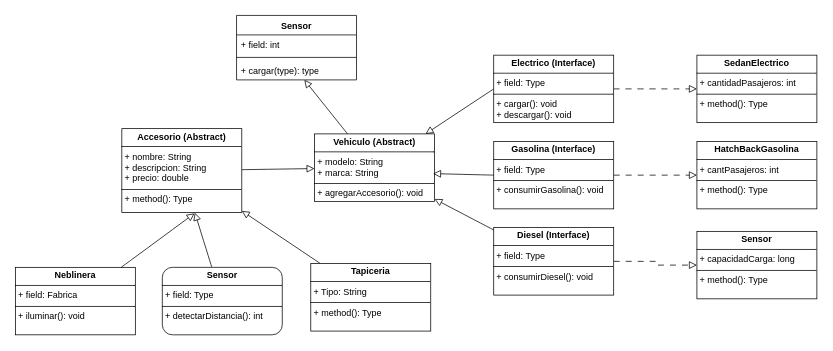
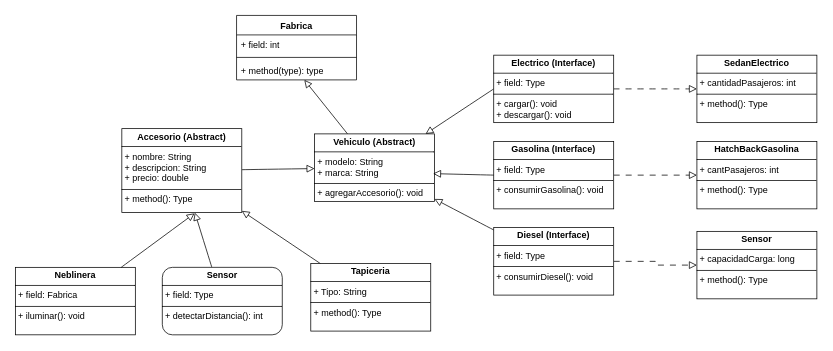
(297, 26) -> (297, 26)
(288, 71) -> (288, 71)
